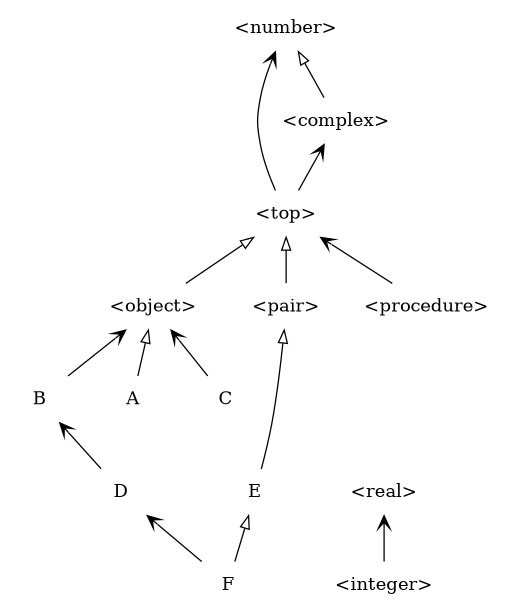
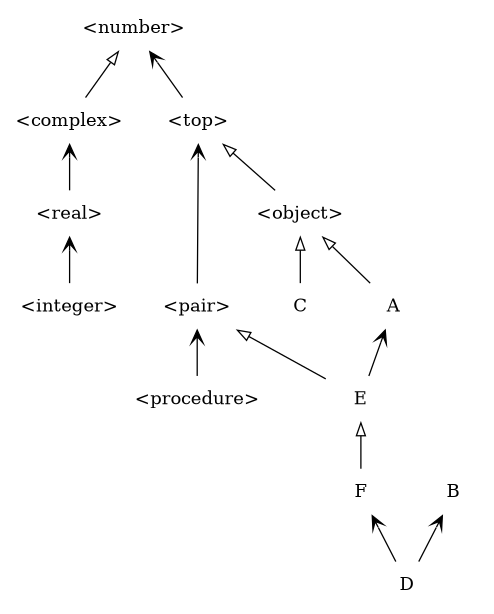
(308, 173) -> (70, 174)
(362, 264) -> (197, 359)
(286, 267) -> (198, 221)
(92, 357) -> none
(194, 358) -> (300, 267)
none -> (375, 359)
(180, 543) -> (387, 545)
